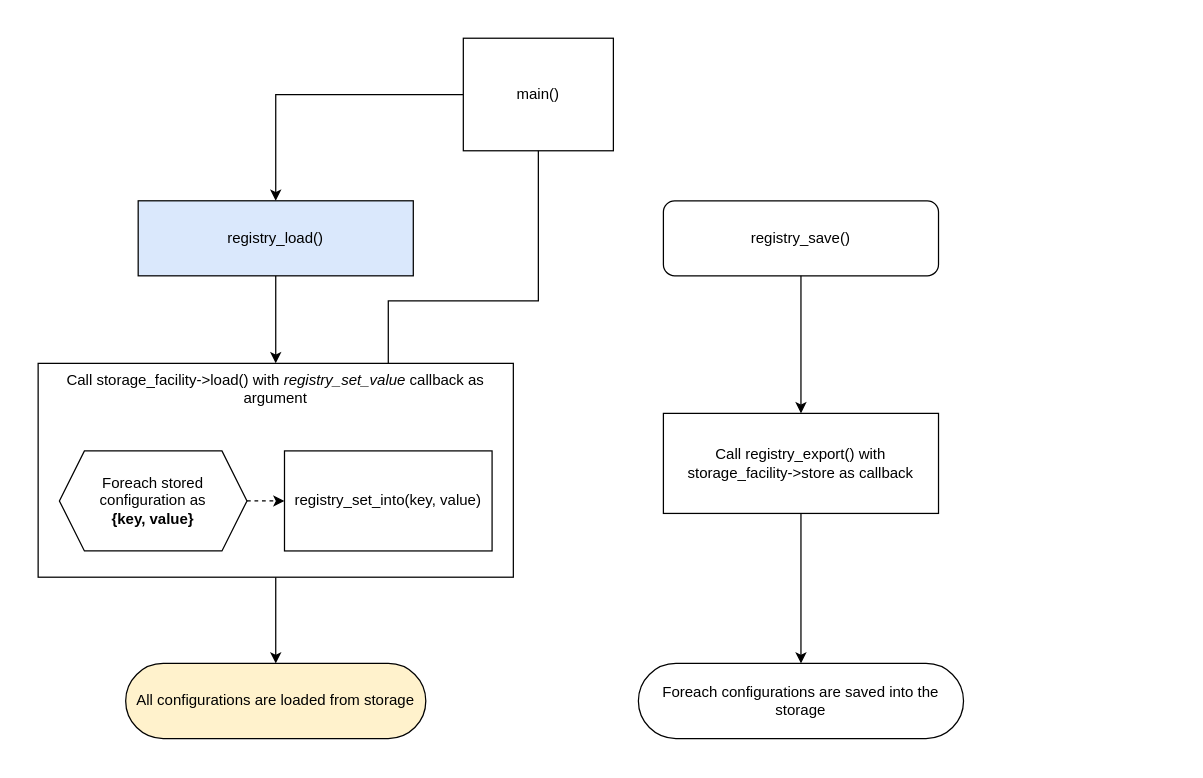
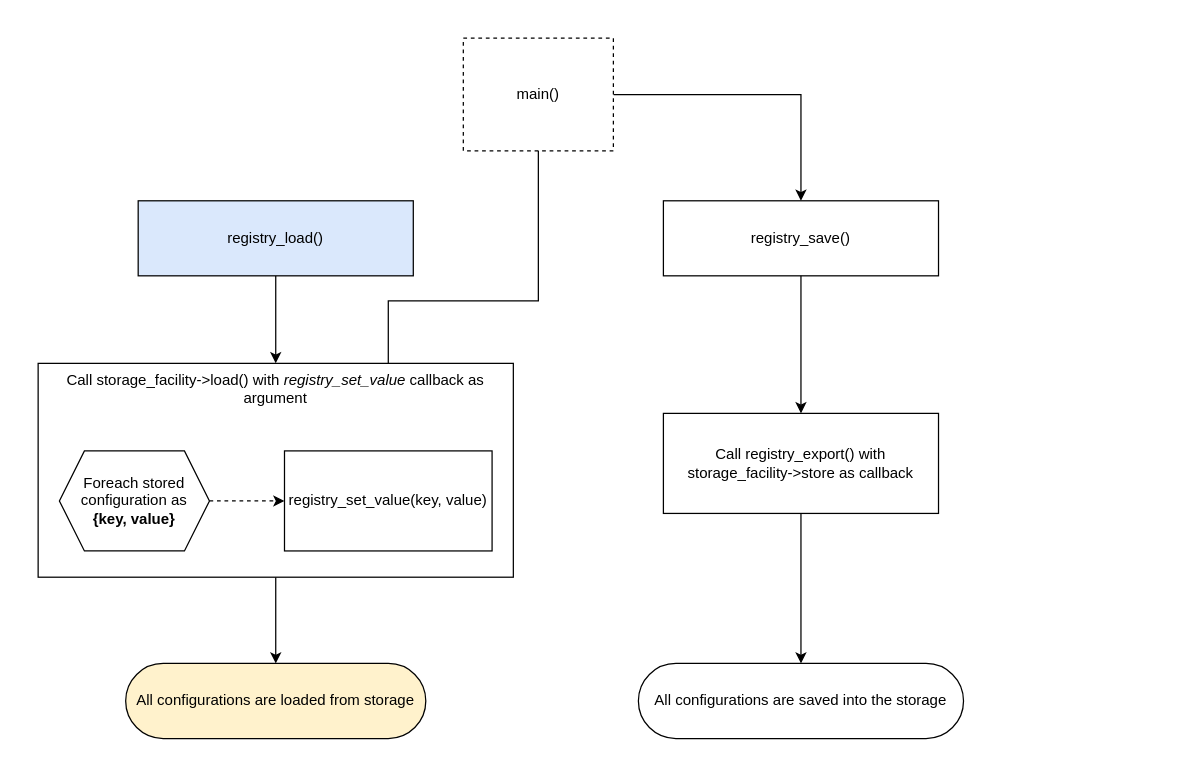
(321, 94) -> (756, 94)
(538, 94) -> (538, 94)
(801, 238) -> (801, 238)
(153, 501) -> (134, 501)
(388, 501) -> (388, 501)
(801, 701) -> (801, 701)
